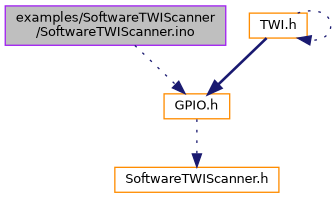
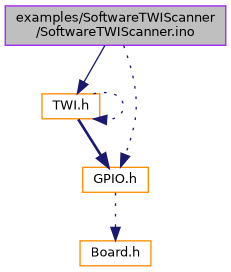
none -> (94, 64)
(197, 180) -> (116, 253)
